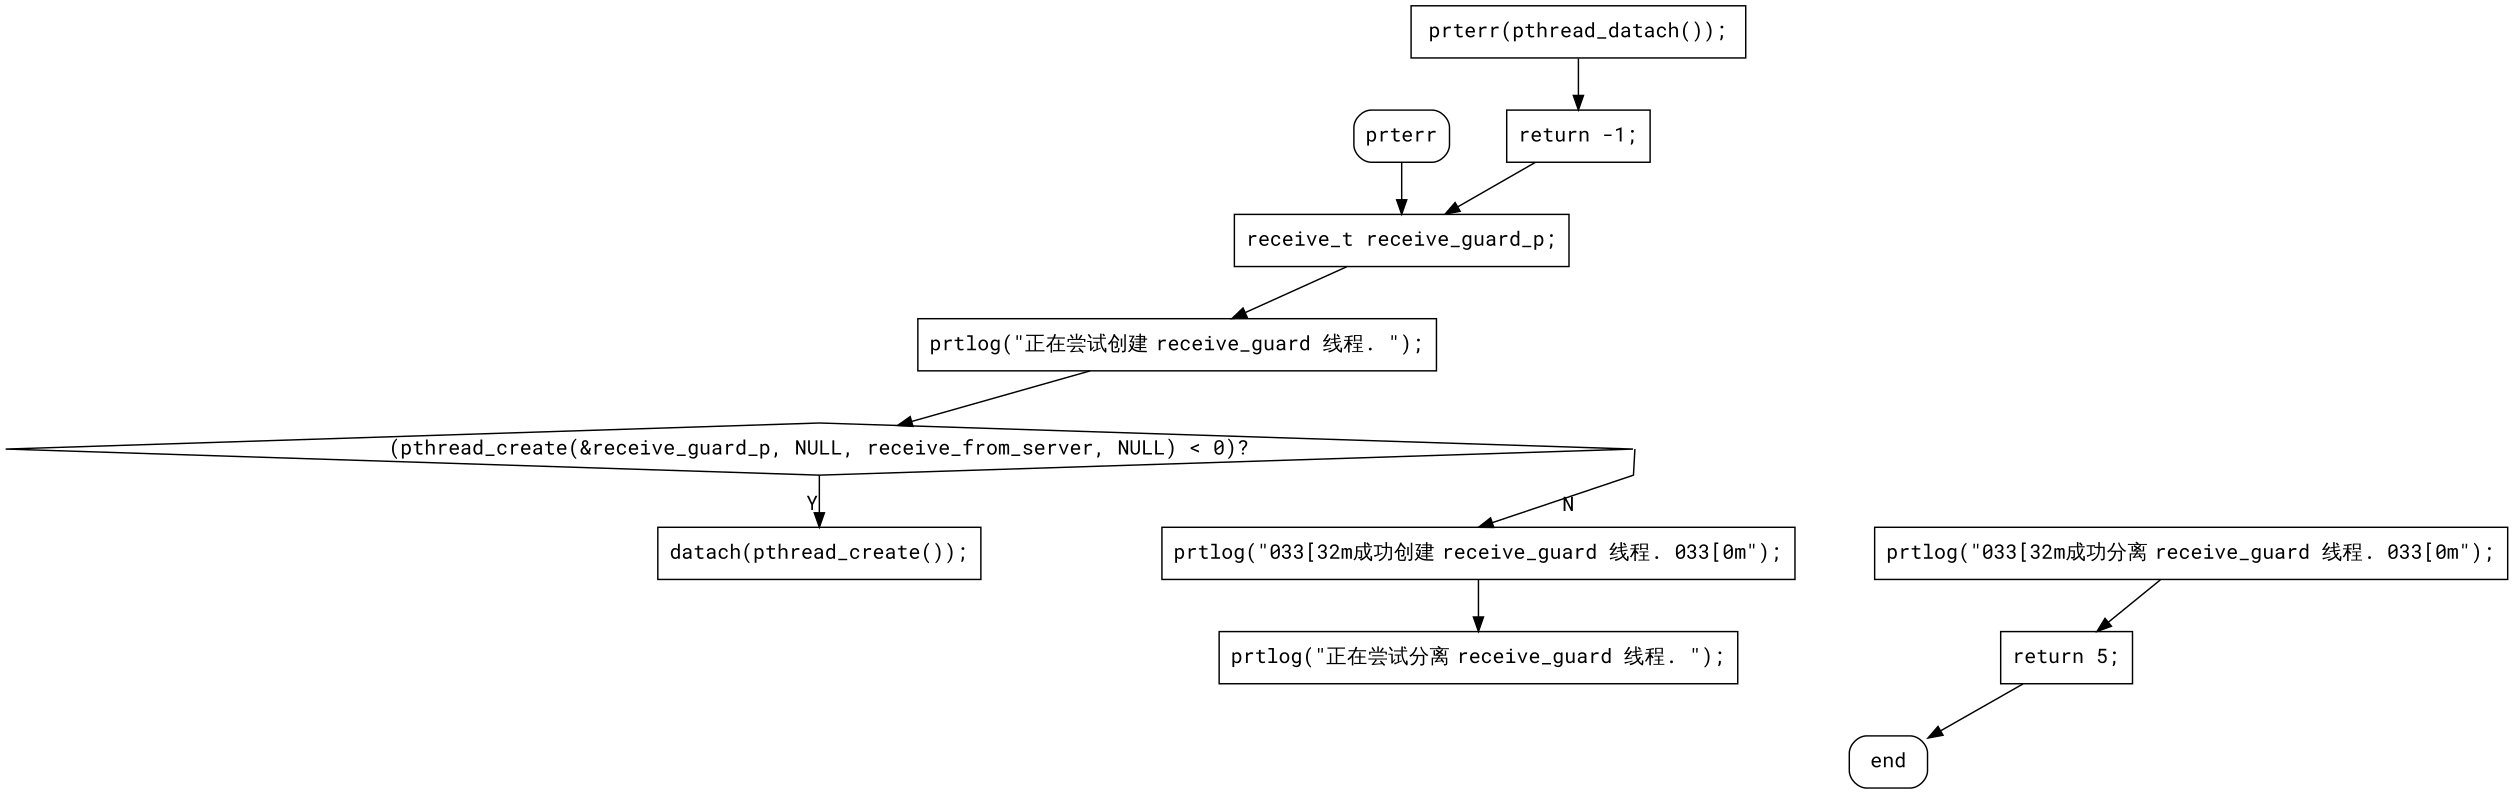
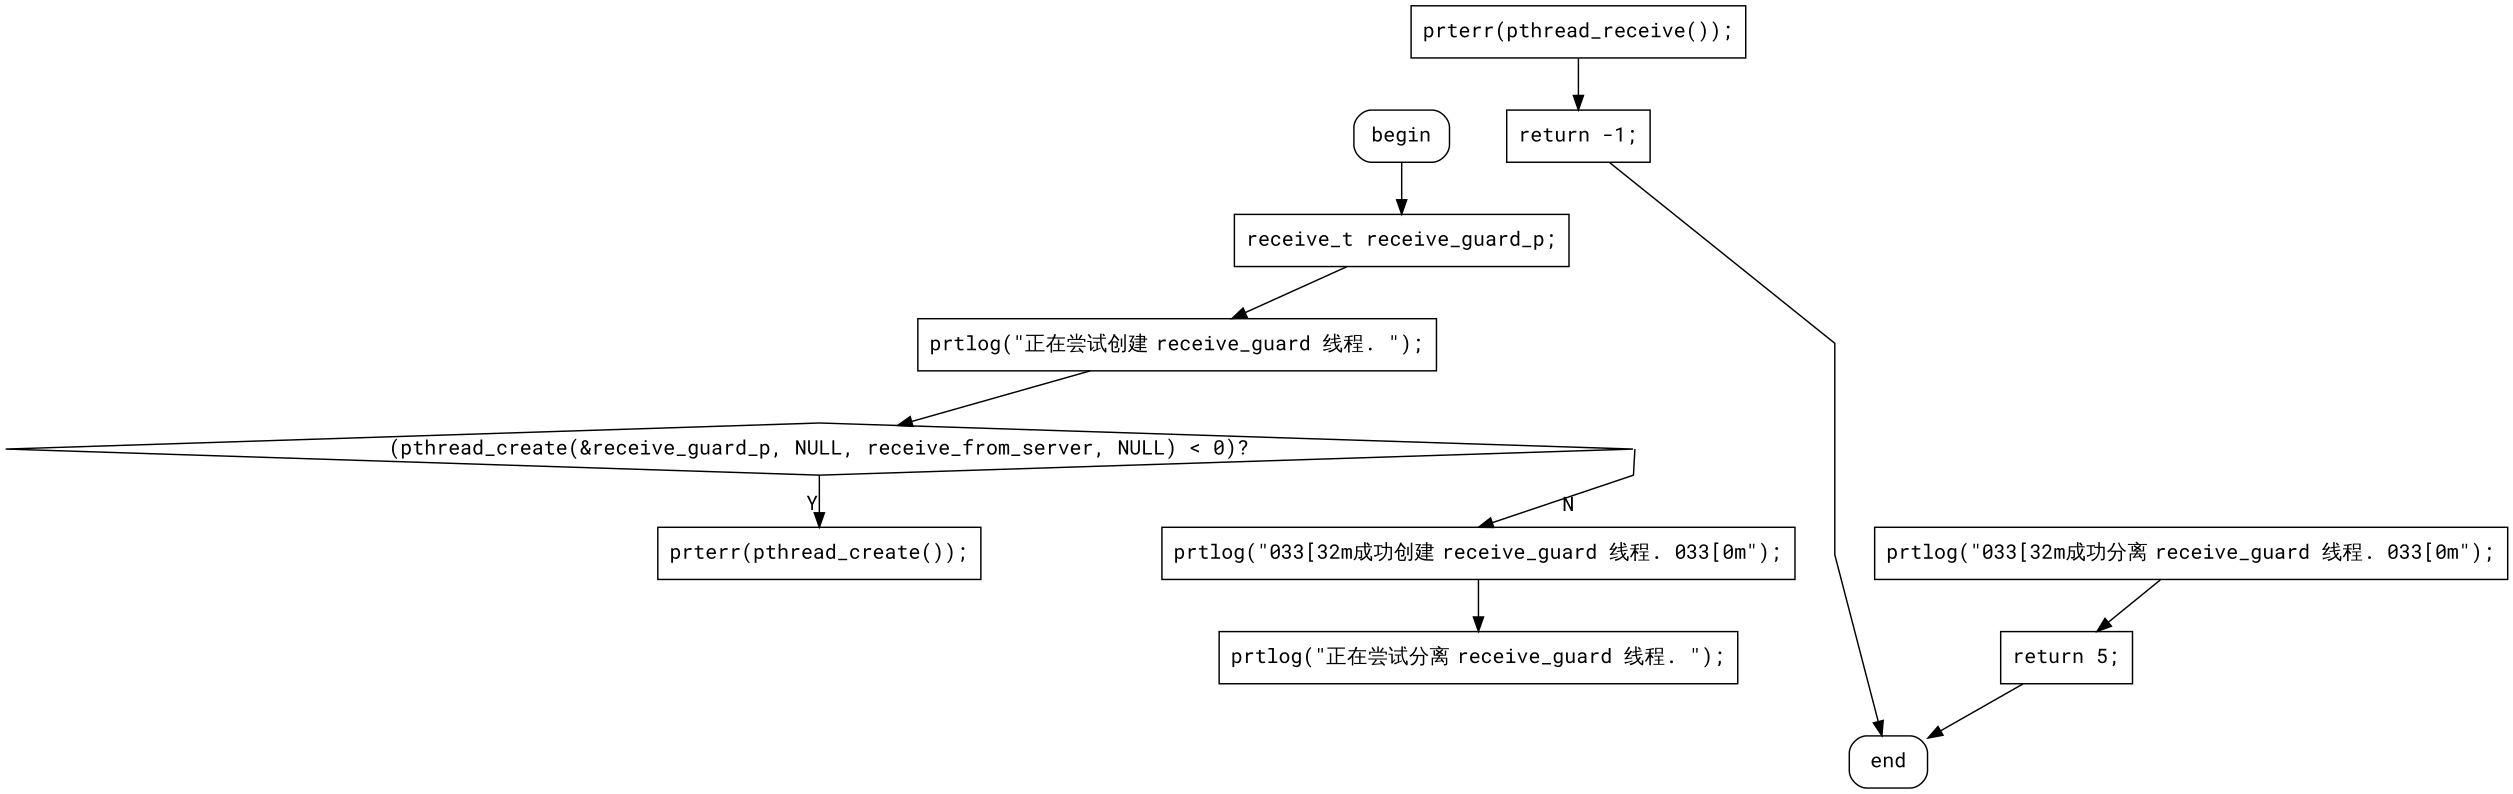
(1578, 32) -> (1578, 32)
(1402, 136) -> (1402, 136)
(1496, 185) -> (1835, 391)
(819, 553) -> (819, 553)
